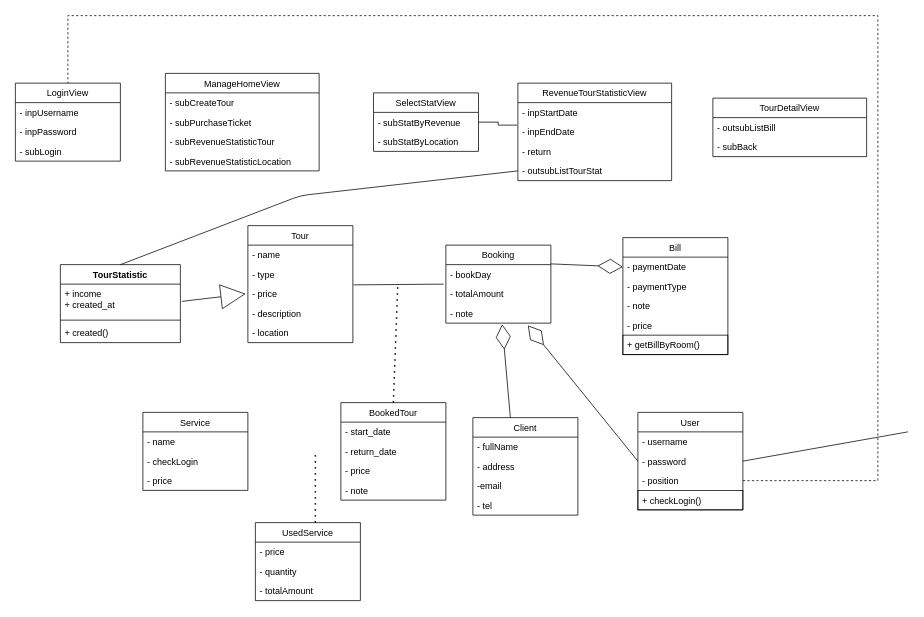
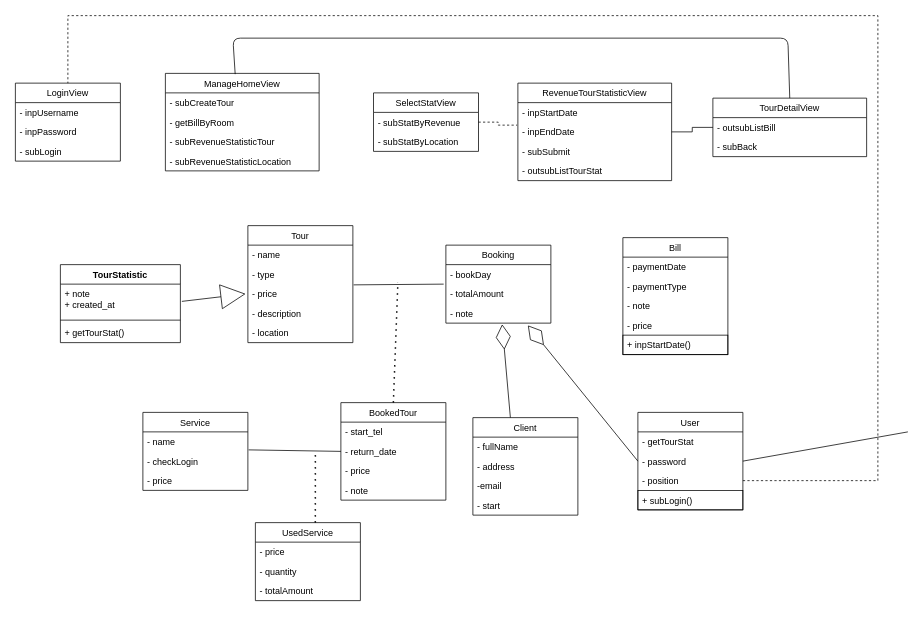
none -> (522, 38)
(215, 122) -> (203, 122)
(498, 123) -> (498, 123)
none -> (692, 129)
(541, 152) -> (547, 152)
(316, 194) -> none
(575, 265) -> none
(82, 294) -> (78, 294)
(91, 333) -> (101, 333)
(665, 345) -> (665, 345)
(374, 432) -> (370, 432)
(666, 442) -> (674, 442)
none -> (295, 450)
(675, 500) -> (670, 500)
(487, 506) -> (493, 506)
